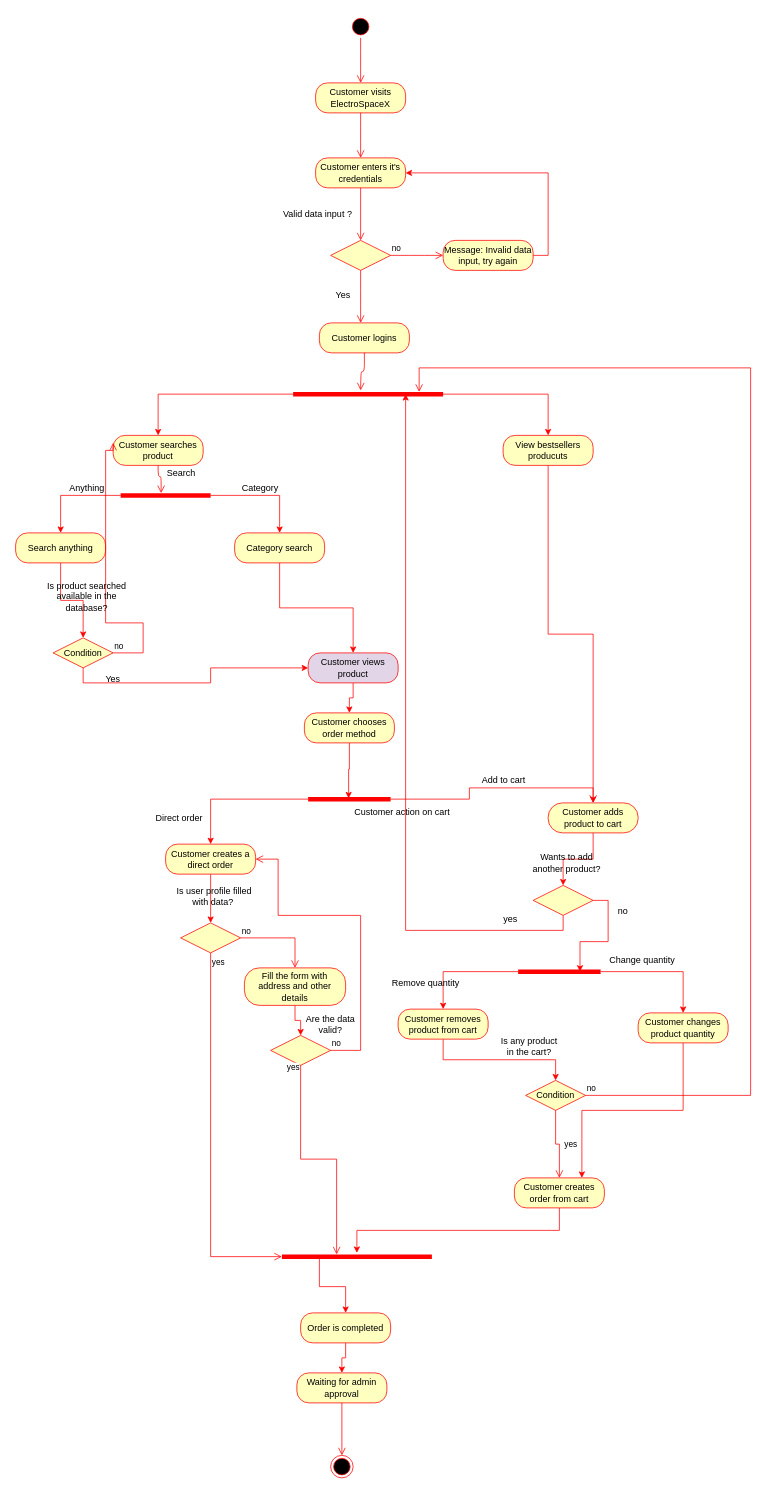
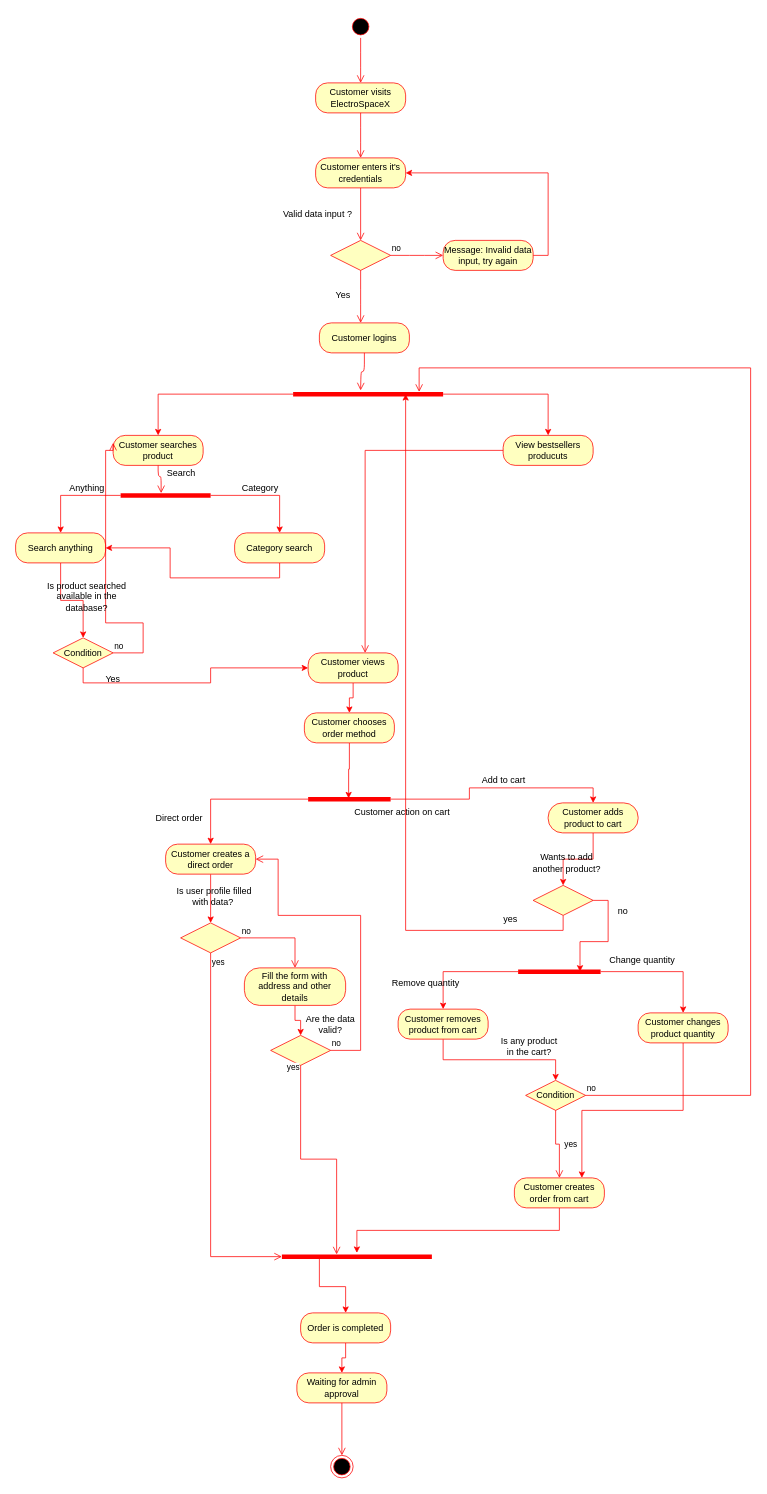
(279, 594) -> (170, 578)
(562, 634) -> (365, 482)
(353, 668) -> (353, 668)
